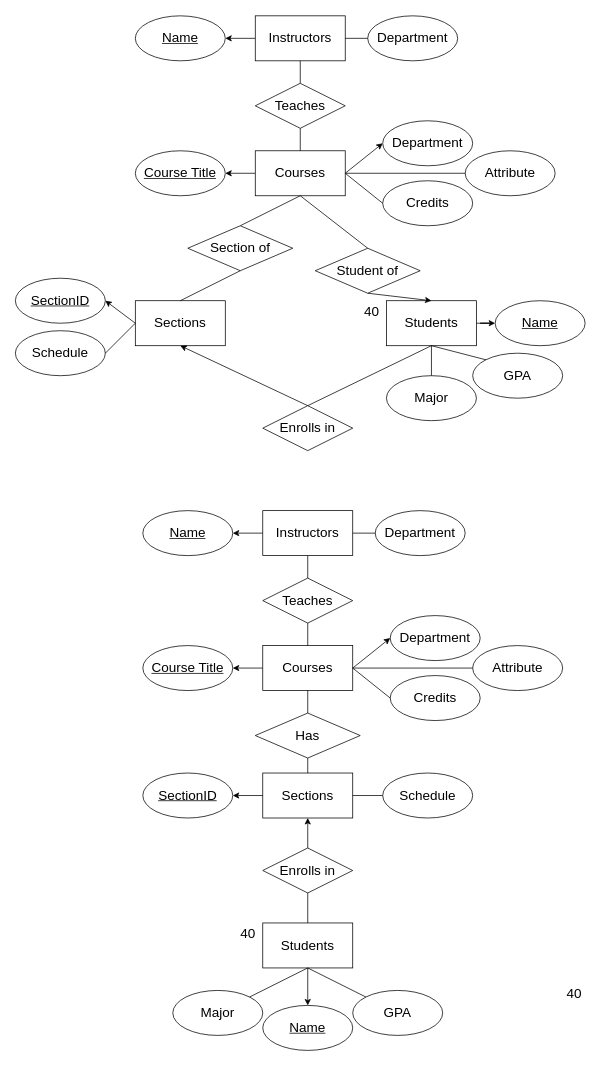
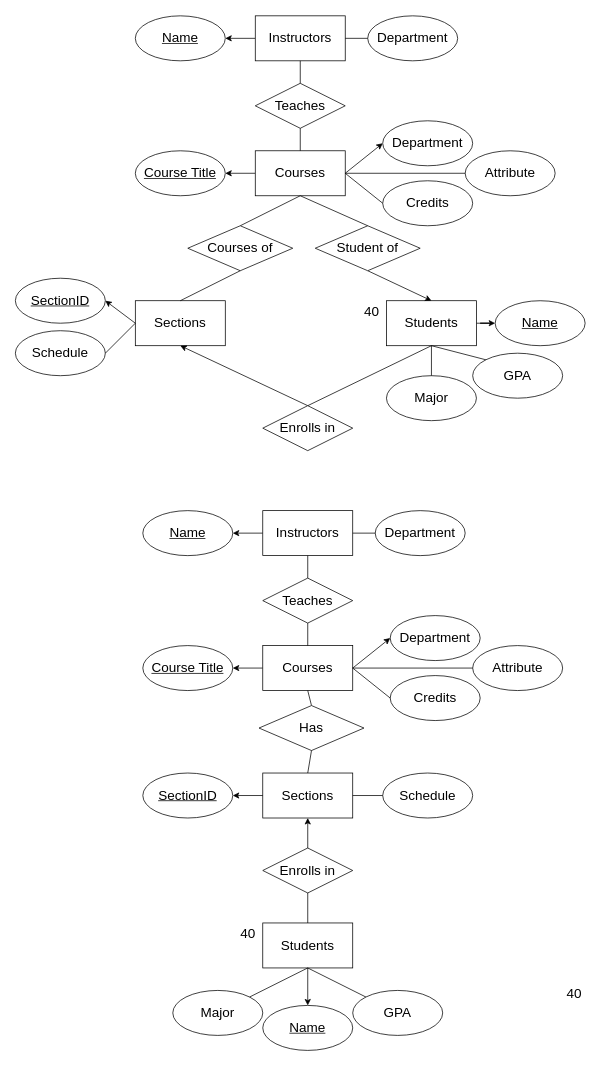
(240, 248) -> (240, 248)
(368, 270) -> (368, 248)
(308, 735) -> (312, 728)
